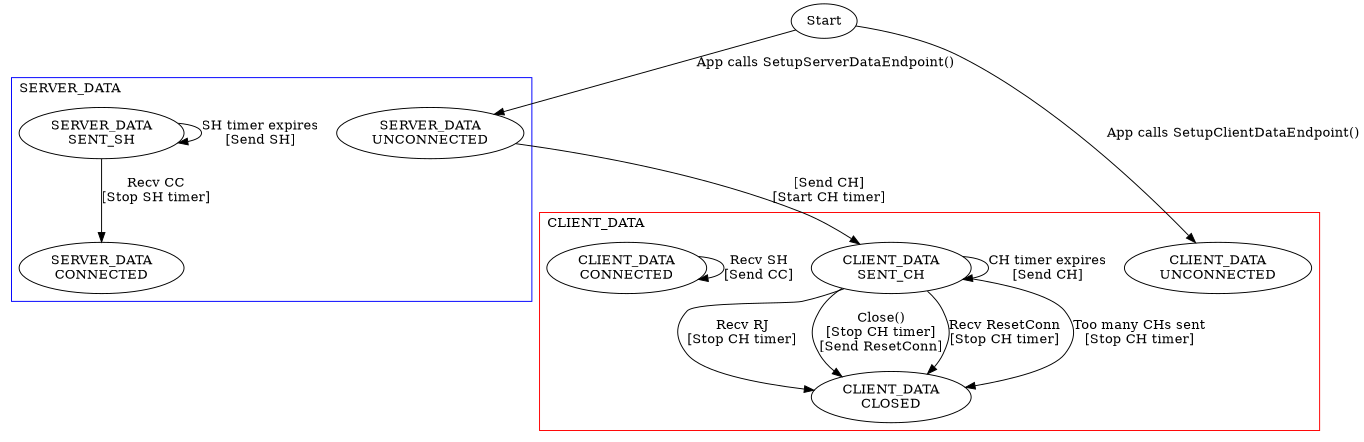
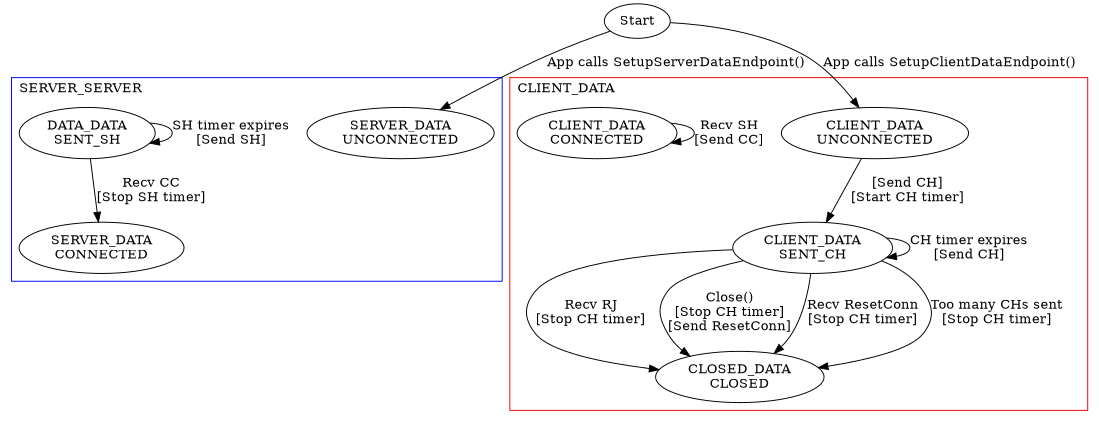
(70, 89) -> (81, 89)
(102, 133) -> (87, 133)
(688, 176) -> (846, 186)
(891, 397) -> (740, 377)
